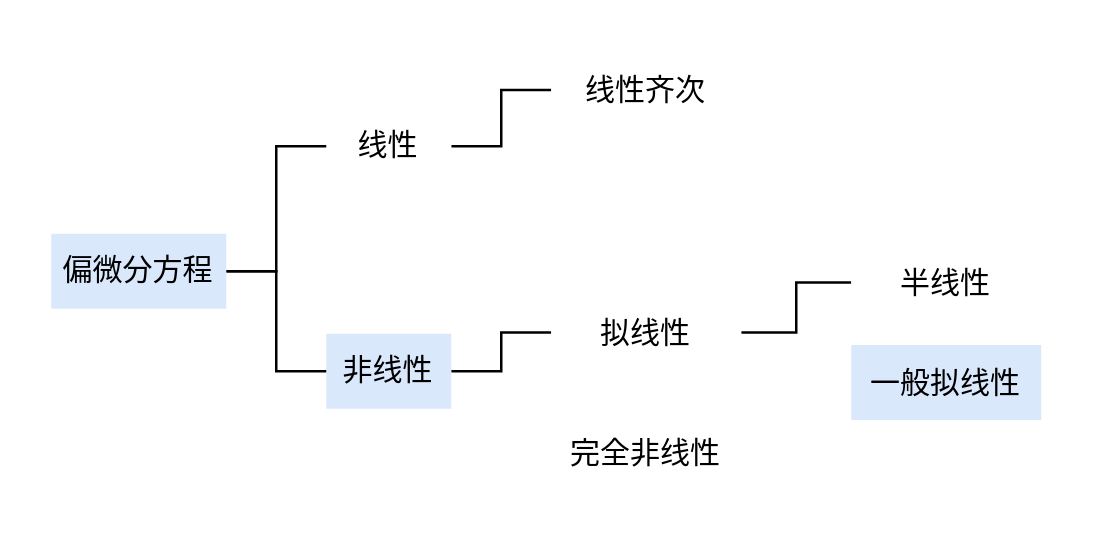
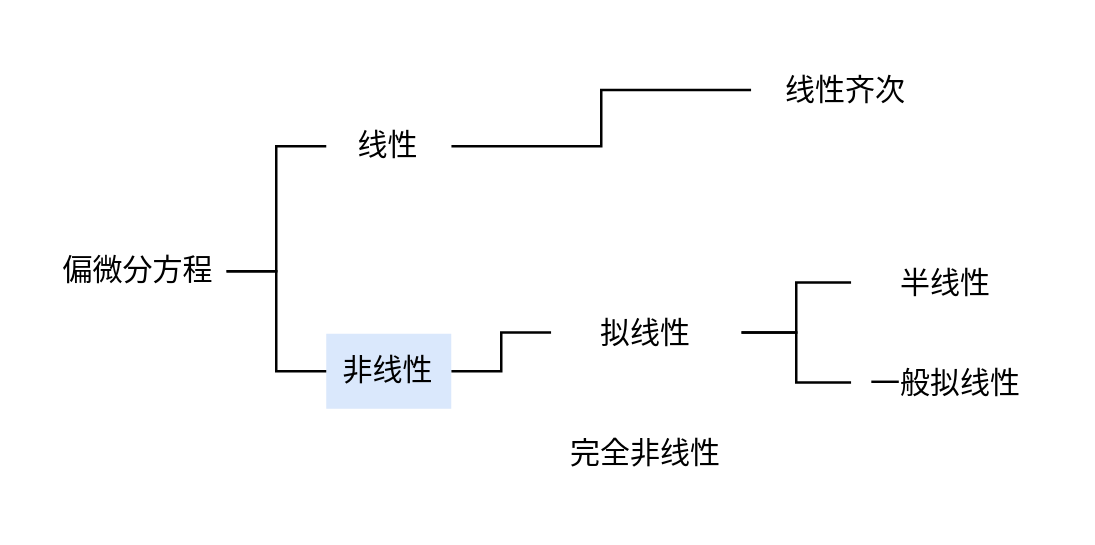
(646, 90) -> (846, 90)
(139, 271) -> (139, 271)
none -> (801, 383)
(946, 383) -> (946, 383)
